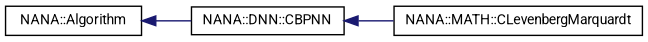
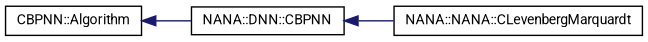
(74, 21) -> (74, 21)
(518, 21) -> (518, 21)
